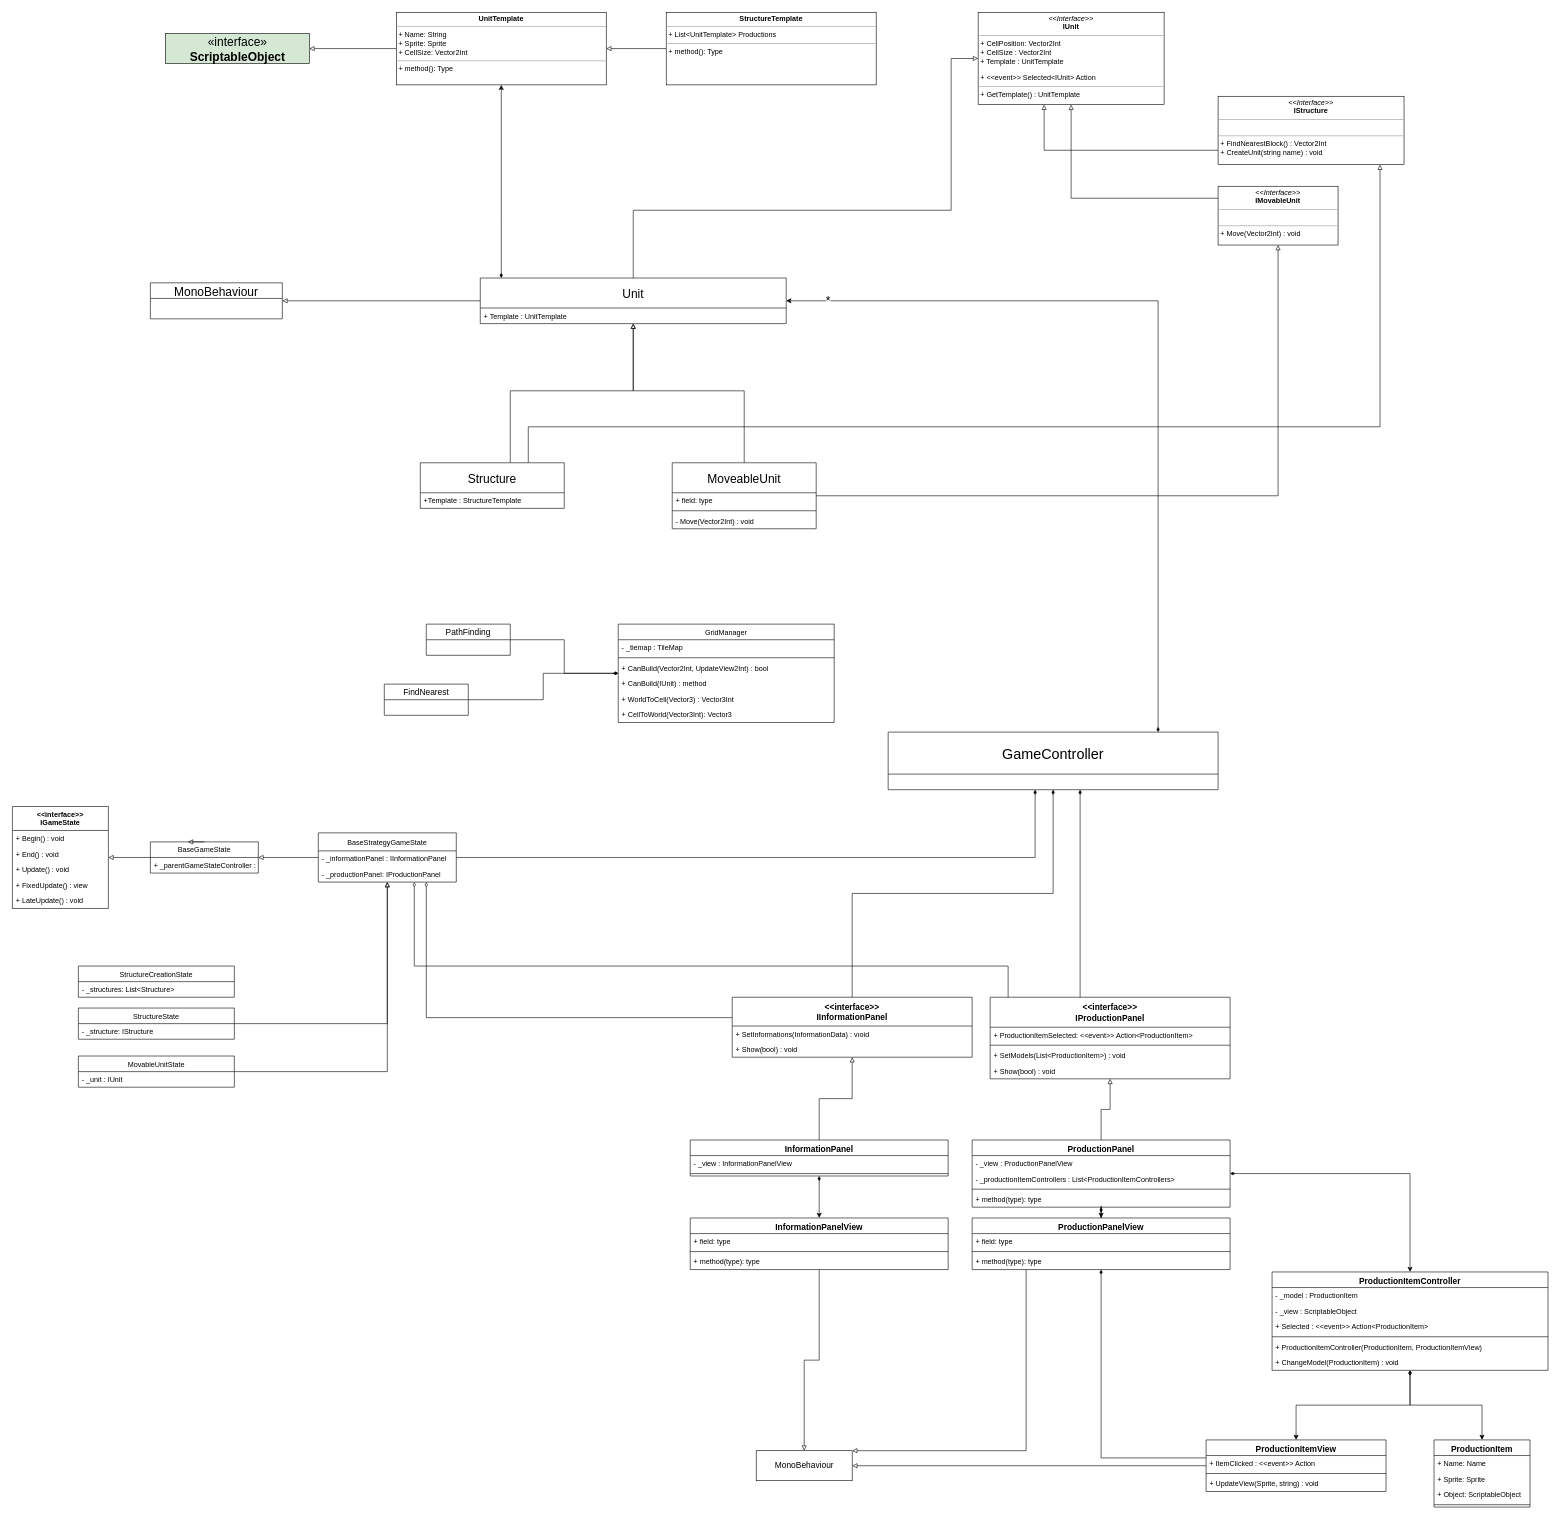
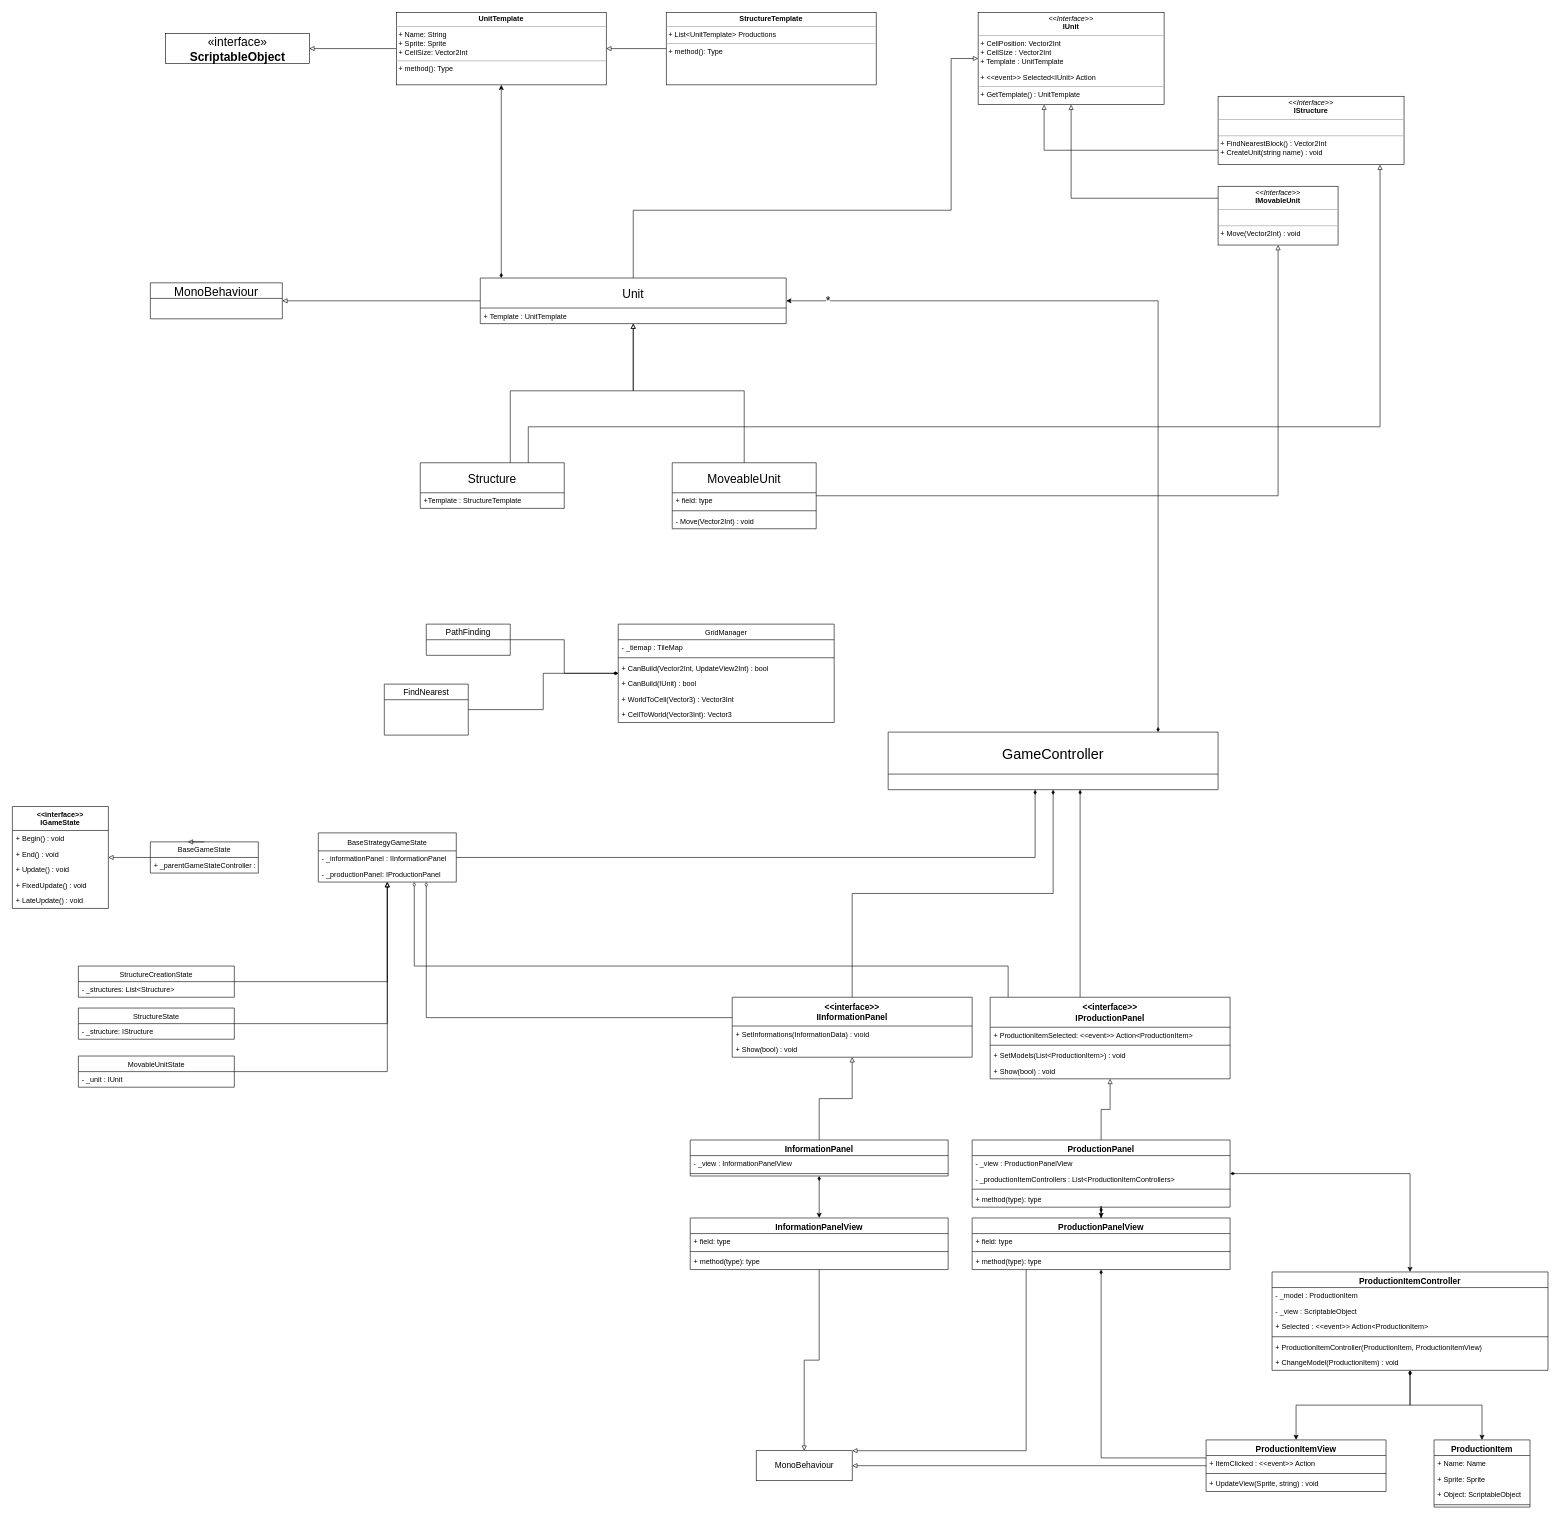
(237, 49) -> (237, 49)
(667, 684) -> (662, 684)
(426, 700) -> (426, 710)
(291, 858) -> none
(54, 886) -> (54, 886)
none -> (309, 982)
